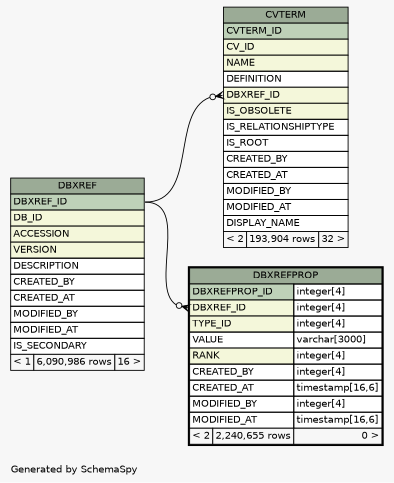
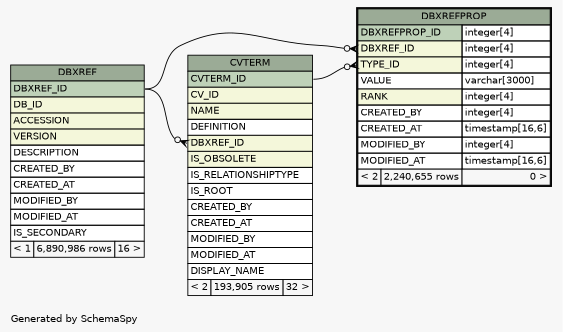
none -> (329, 75)
(283, 239) -> (247, 287)
(74, 362) -> (74, 249)
